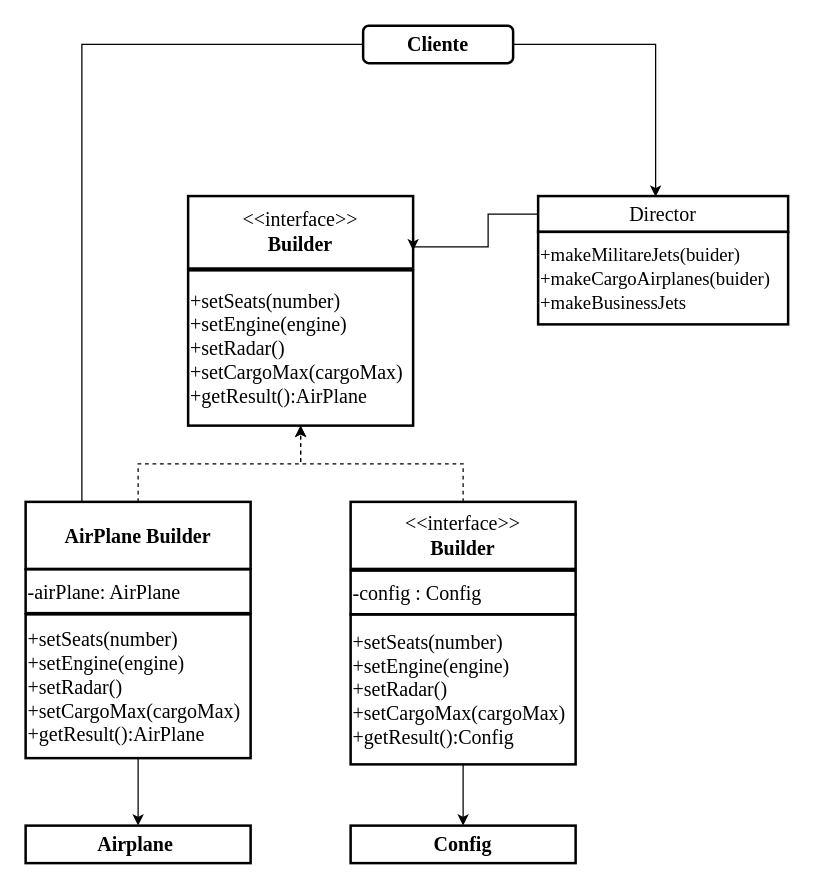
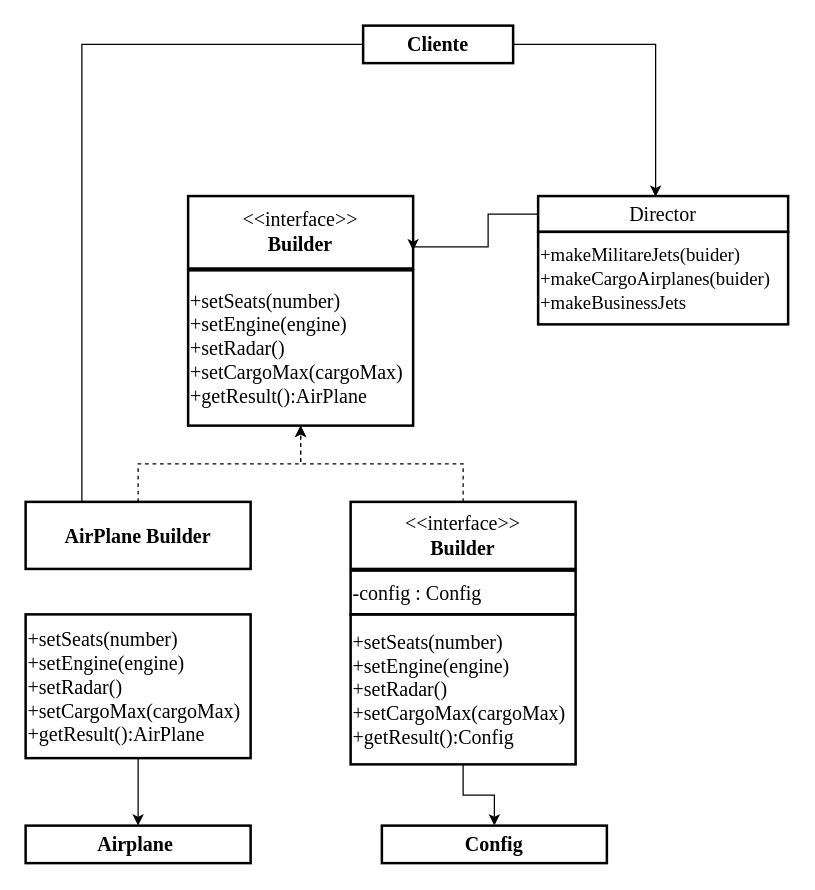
(438, 44) -> (438, 44)
(138, 591) -> none
(463, 844) -> (494, 844)
